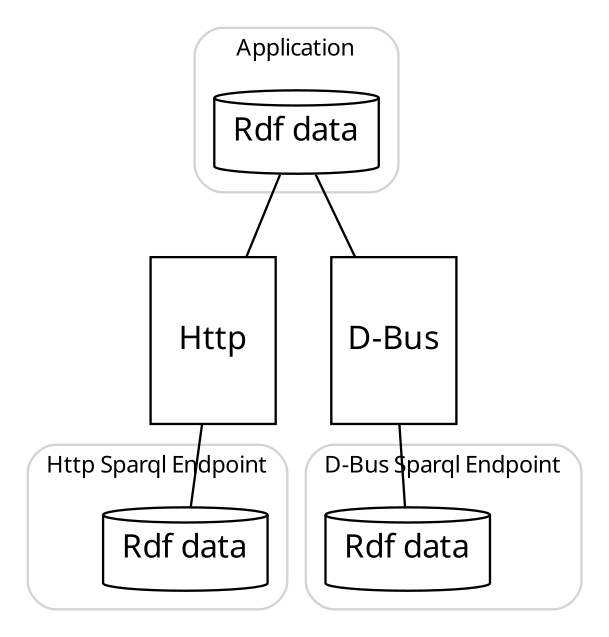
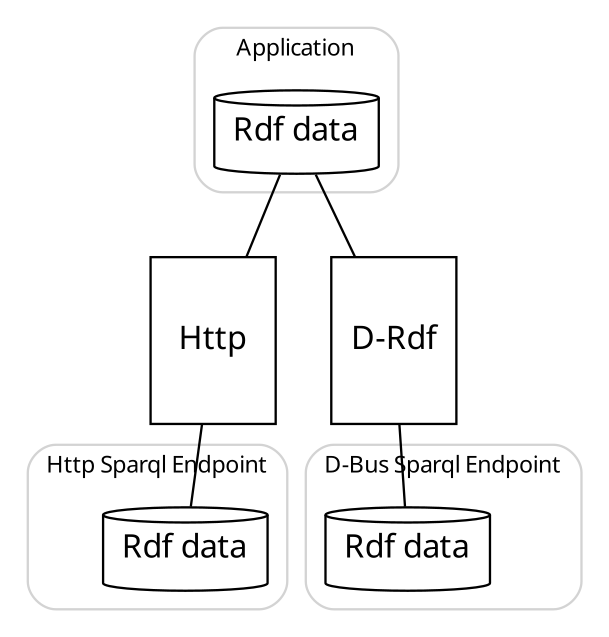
(394, 341) -> (394, 341)
